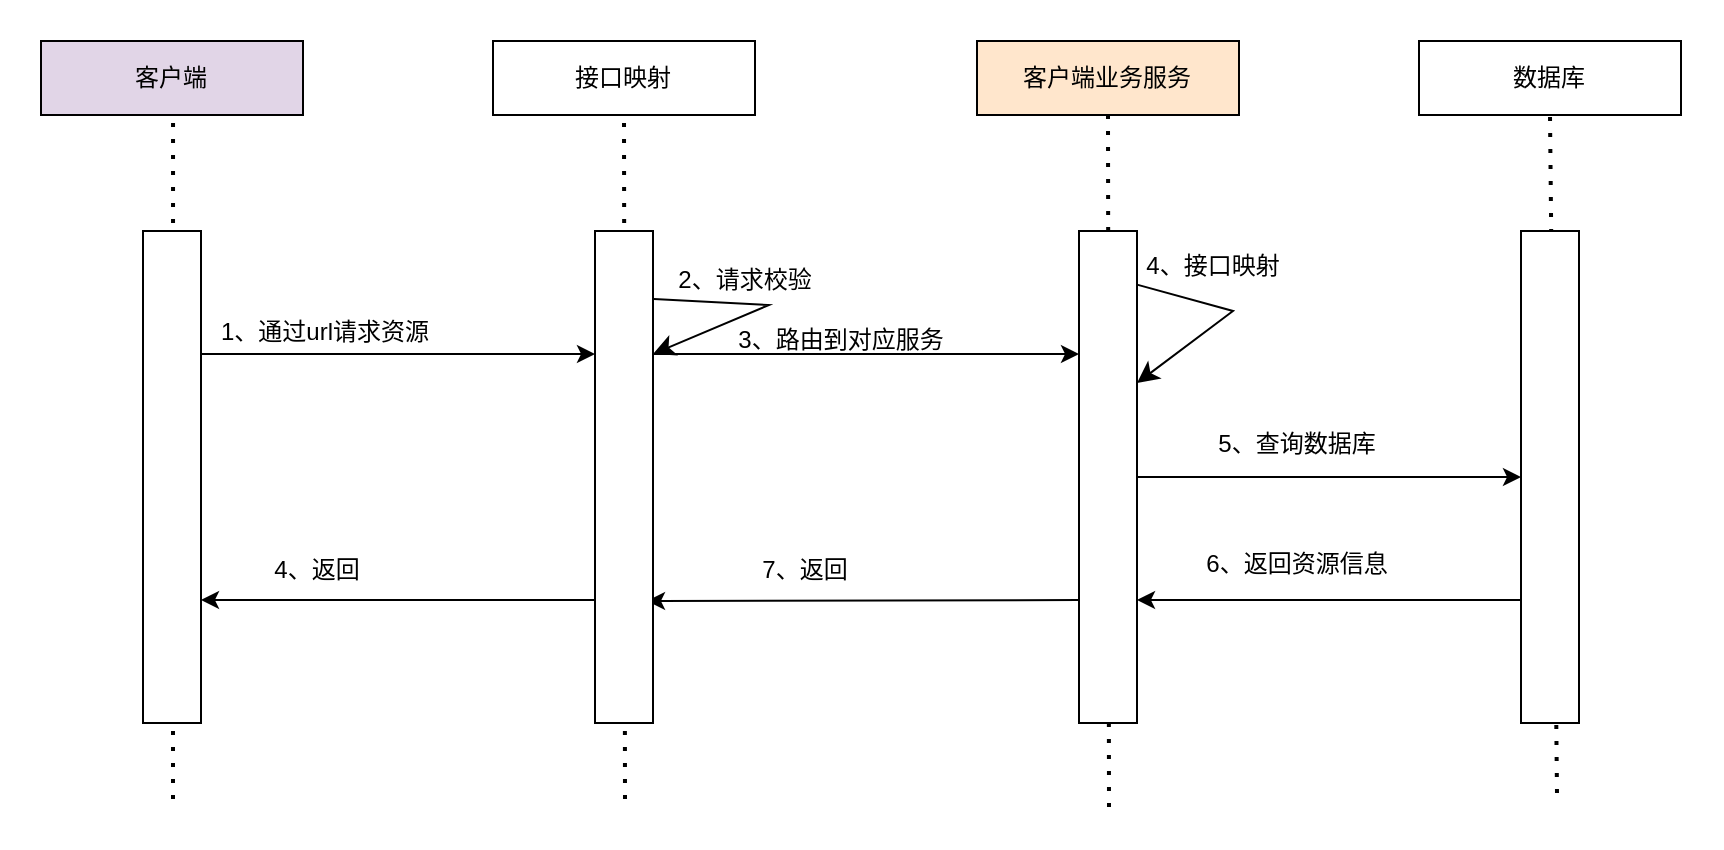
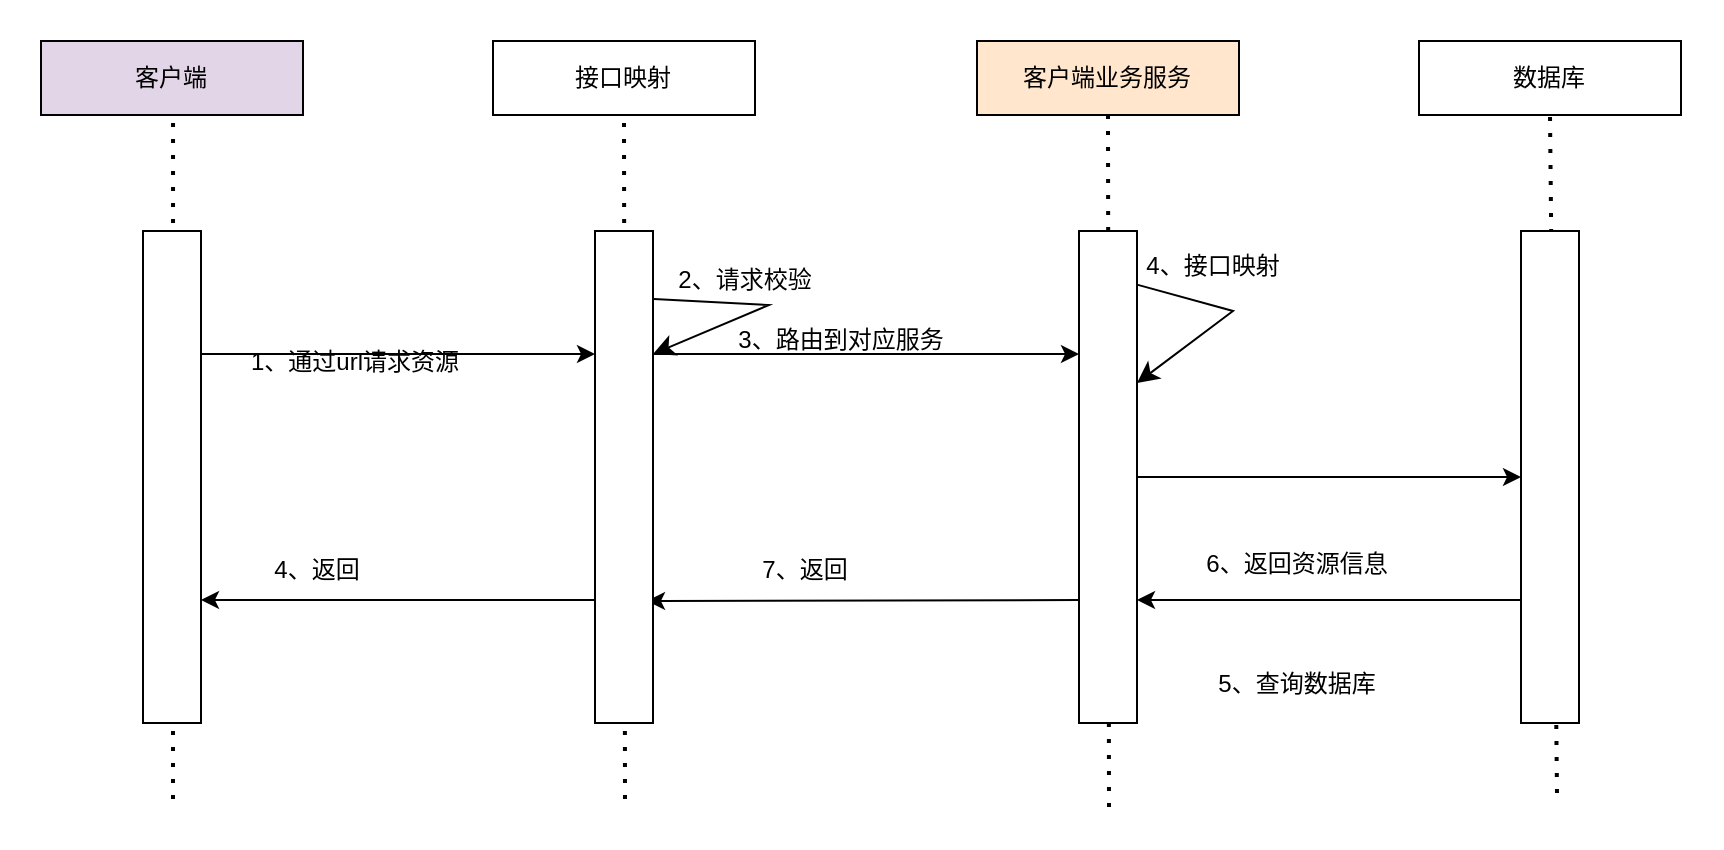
(325, 333) -> (355, 363)
(1296, 445) -> (1296, 685)
